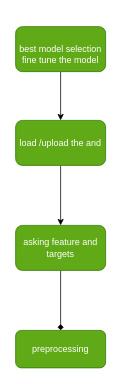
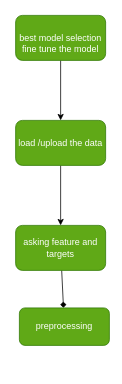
(60, 49) -> (60, 38)
(60, 143) -> (60, 143)
(60, 349) -> (64, 327)
